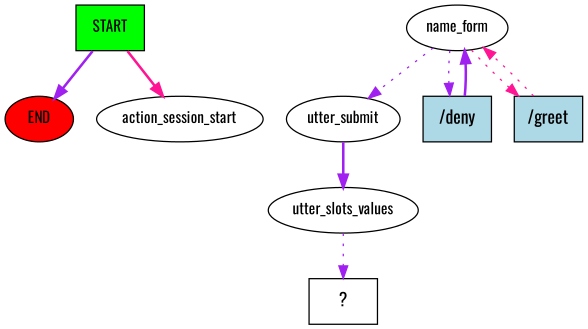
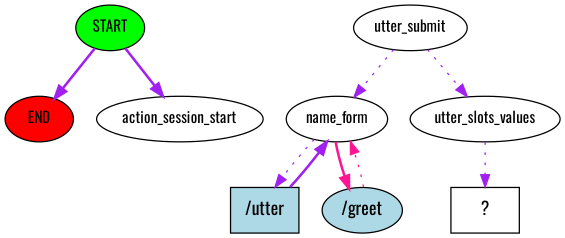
(110, 28) -> (110, 28)
(141, 69) -> (140, 67)
(406, 69) -> (378, 69)
(490, 69) -> (340, 159)
(457, 119) -> (265, 210)
(548, 119) -> (362, 210)
(343, 158) -> (443, 68)
